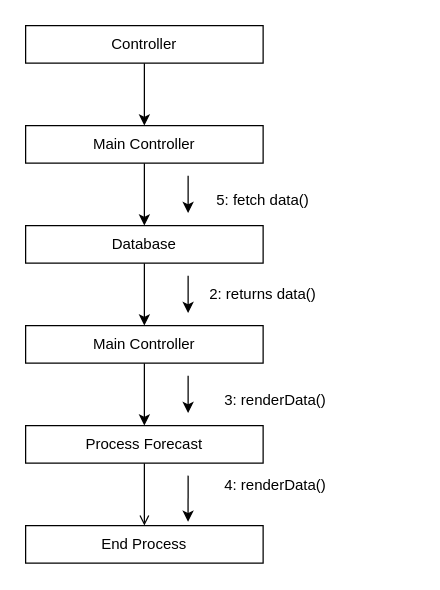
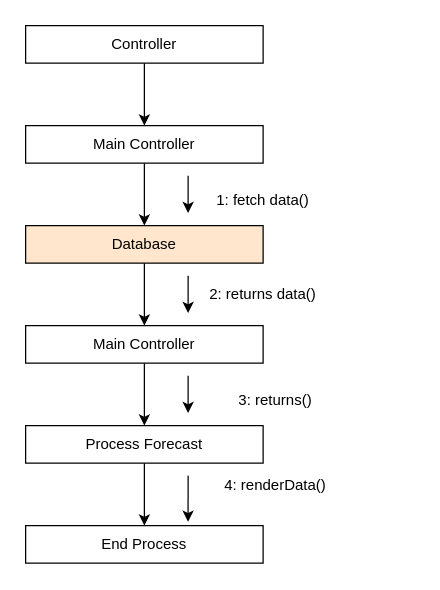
(263, 201) -> (263, 201)
(144, 244) -> (144, 244)
(276, 401) -> (276, 401)
(144, 518) -> (144, 516)
